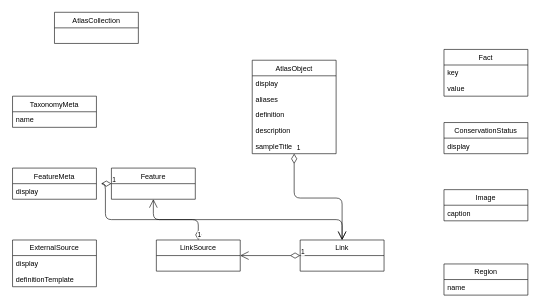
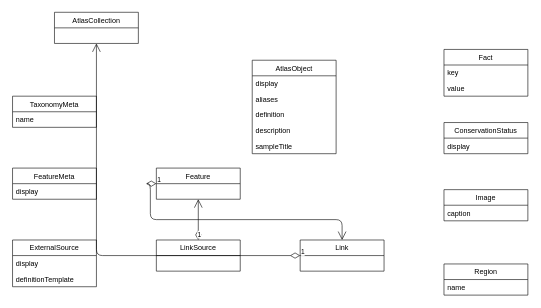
(153, 184) -> (198, 184)
(311, 198) -> none
(246, 256) -> (127, 256)
